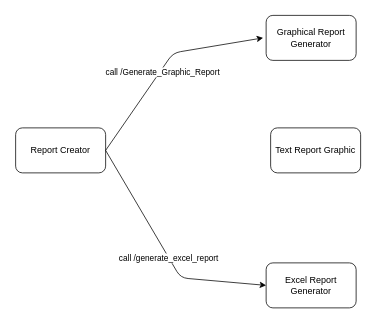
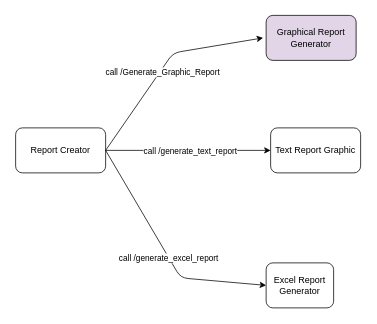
(311, 38) -> (311, 38)
none -> (186, 150)
(311, 285) -> (300, 285)
